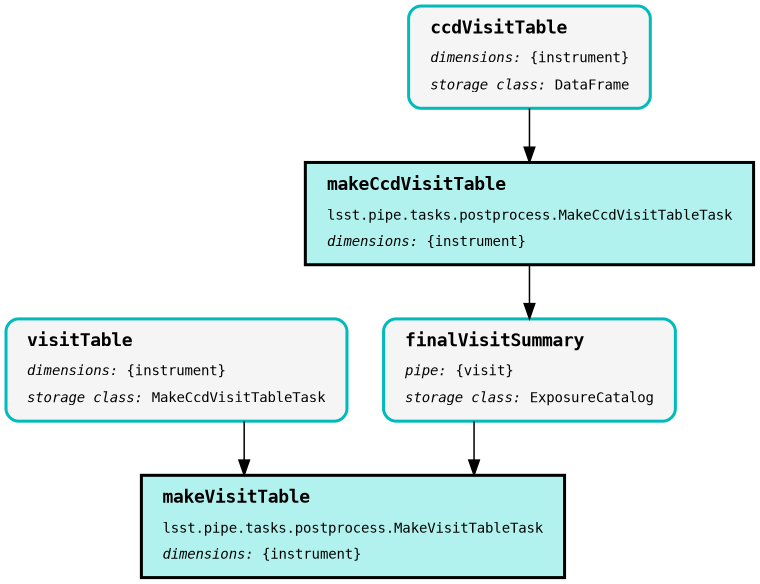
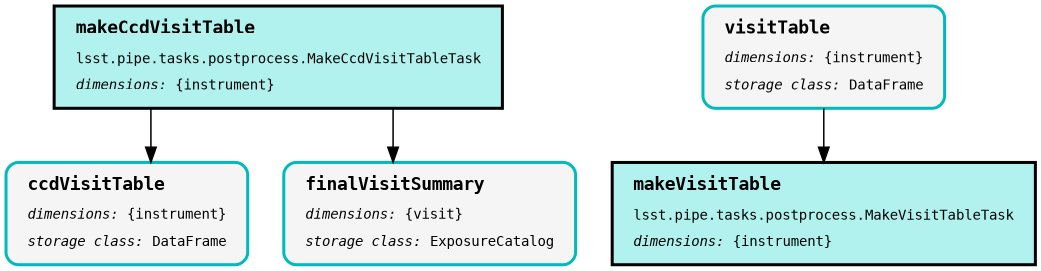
(529, 128) -> (151, 128)
(426, 371) -> (351, 215)
(235, 398) -> (882, 85)
(474, 441) -> none
